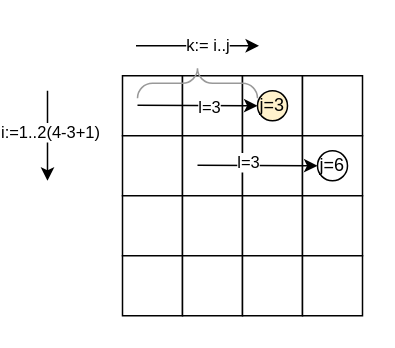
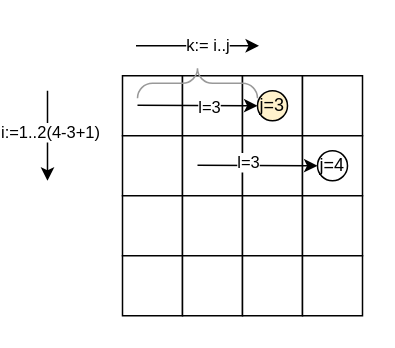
(332, 166) -> (332, 166)
